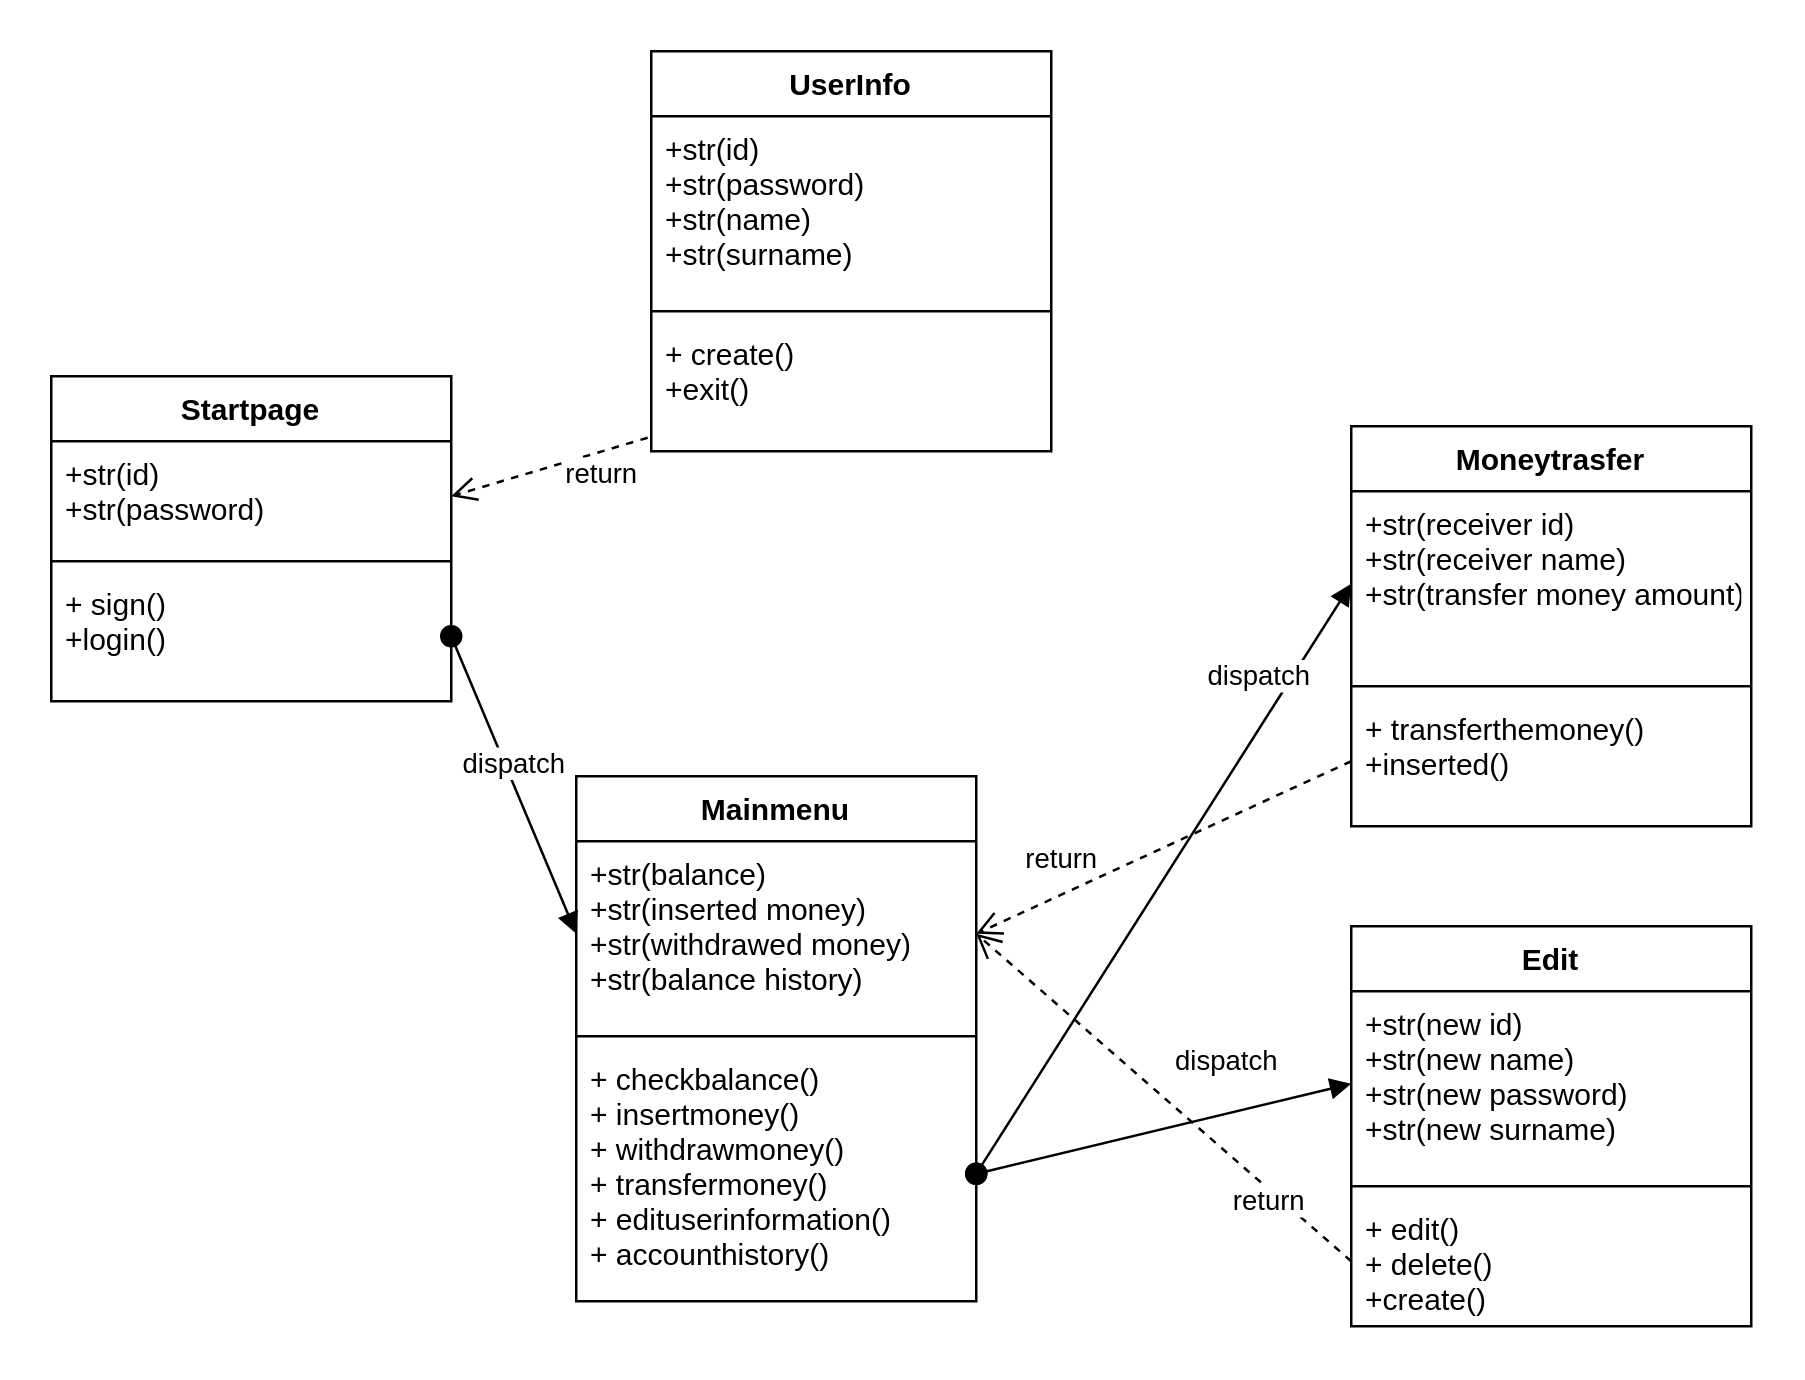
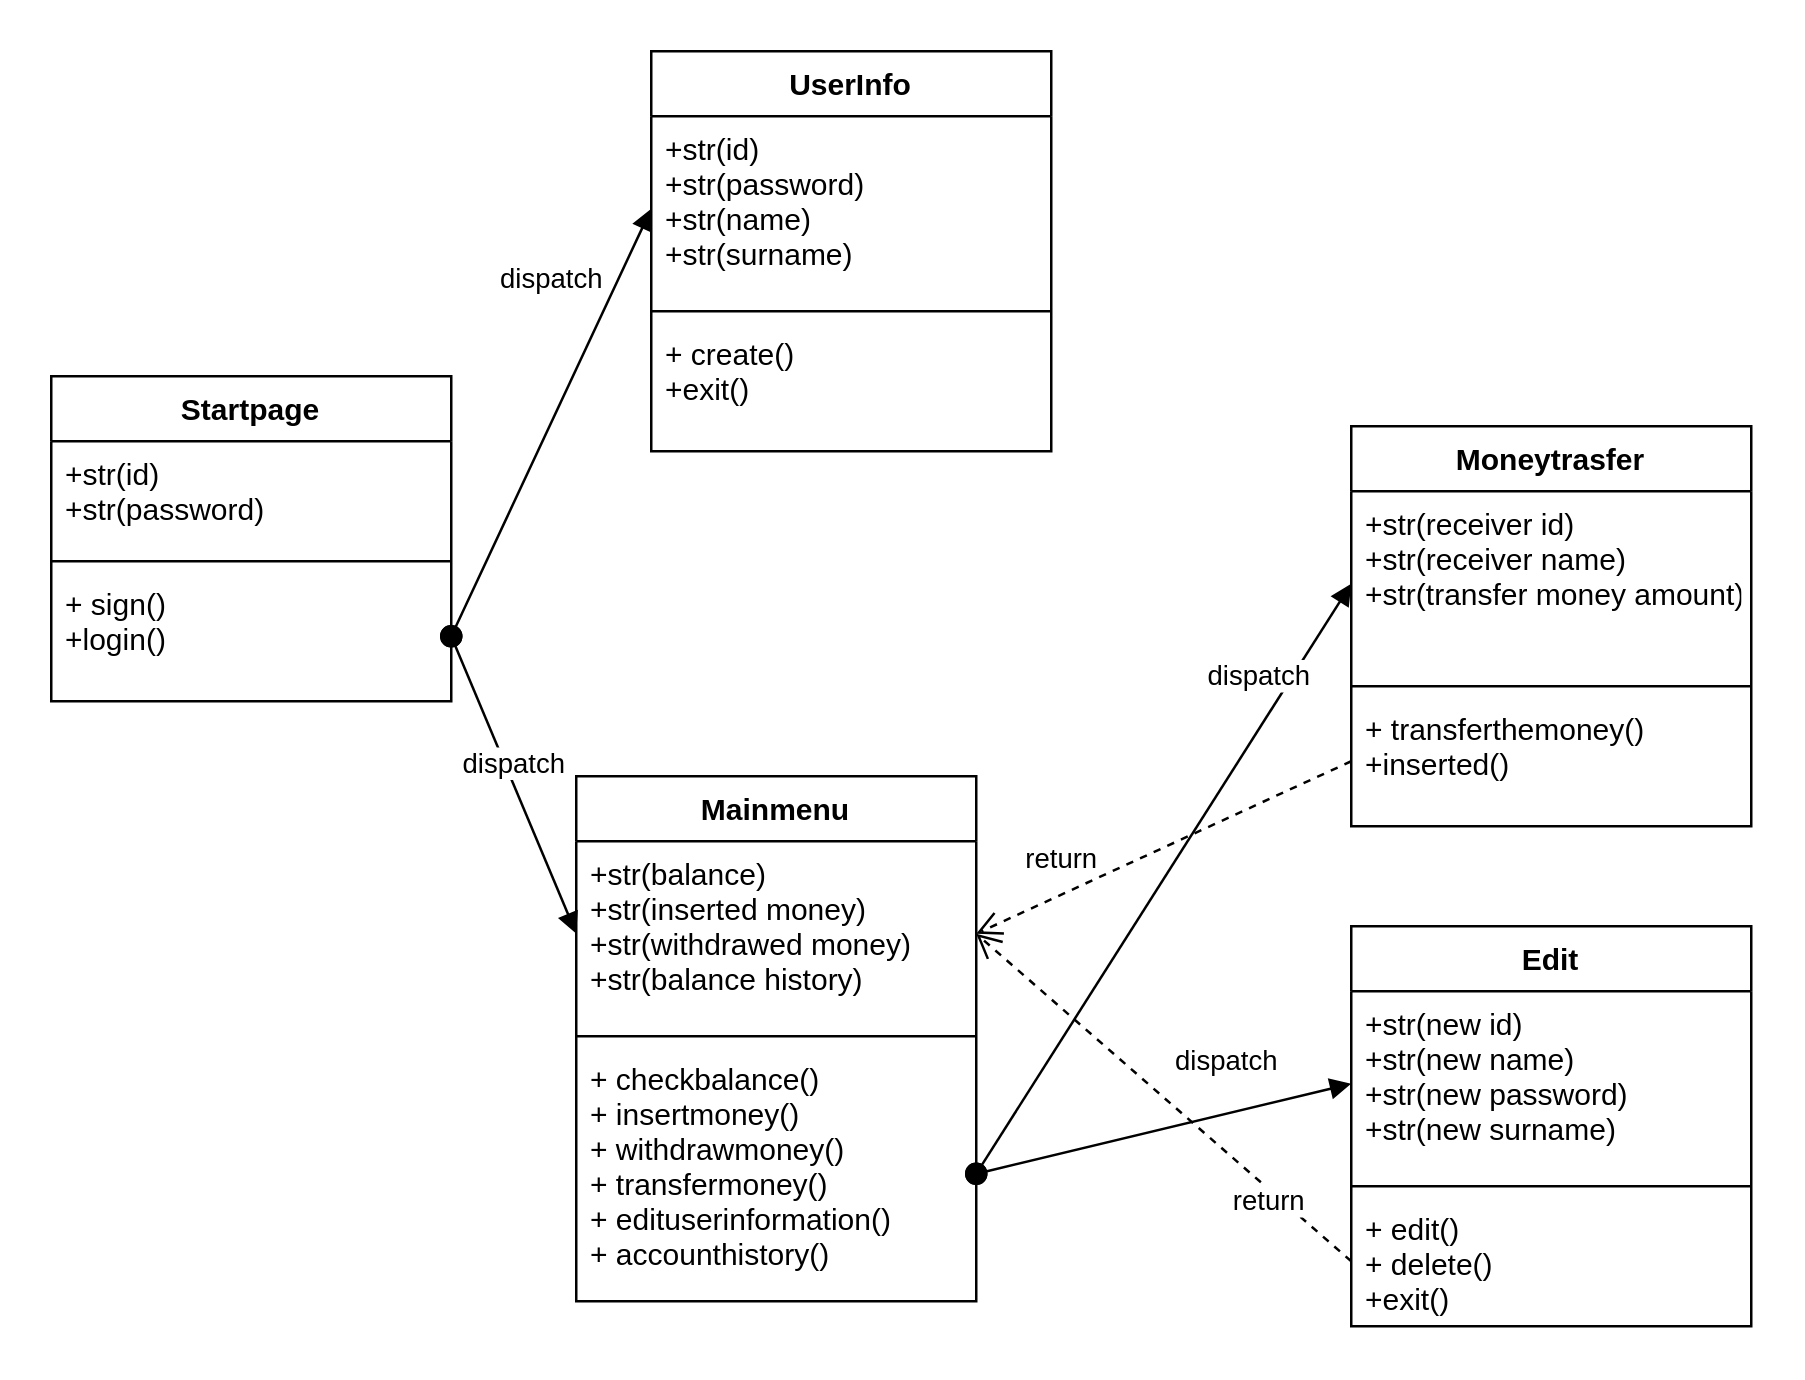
none -> (587, 347)
(614, 448) -> none
(1424, 1230) -> (1424, 1230)
